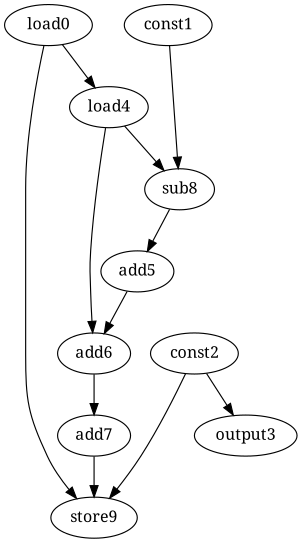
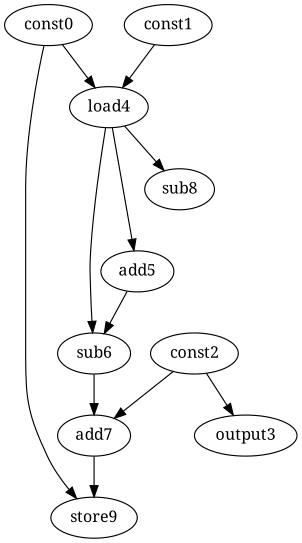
(48, 25) -> (48, 25)
(173, 101) -> (142, 62)
(161, 225) -> (122, 183)
(94, 353) -> (94, 353)
(155, 433) -> (148, 391)
